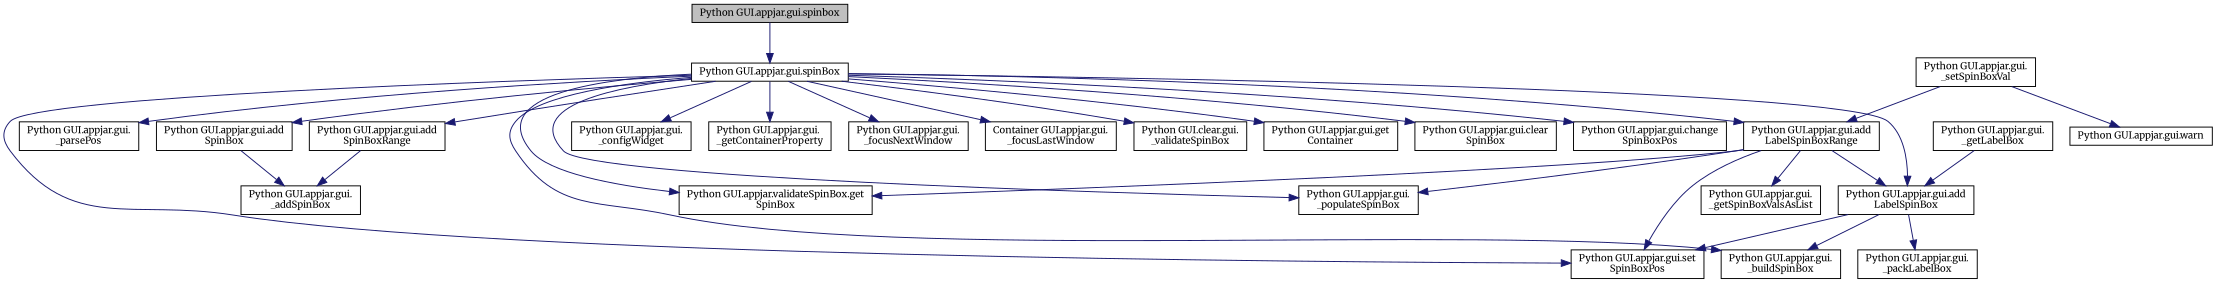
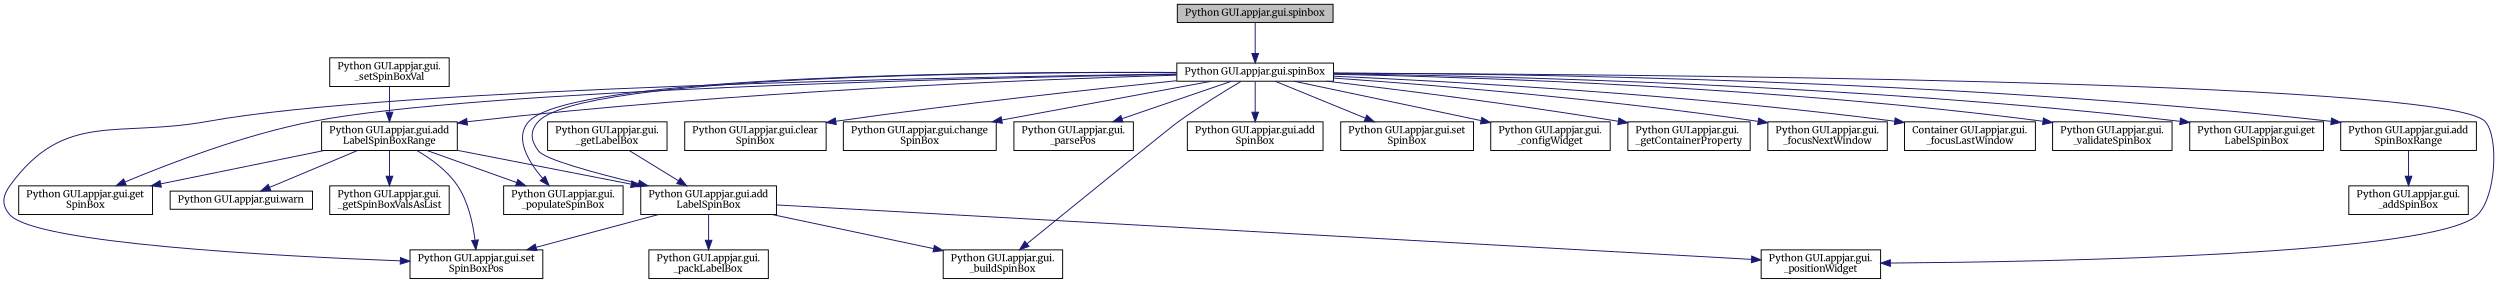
(2061, 105) -> (314, 169)
(1190, 136) -> (2112, 136)
(1331, 136) -> (2257, 136)
none -> (1407, 136)
(1650, 136) -> (920, 136)
(259, 165) -> none
(776, 200) -> (86, 200)
none -> (1821, 264)
